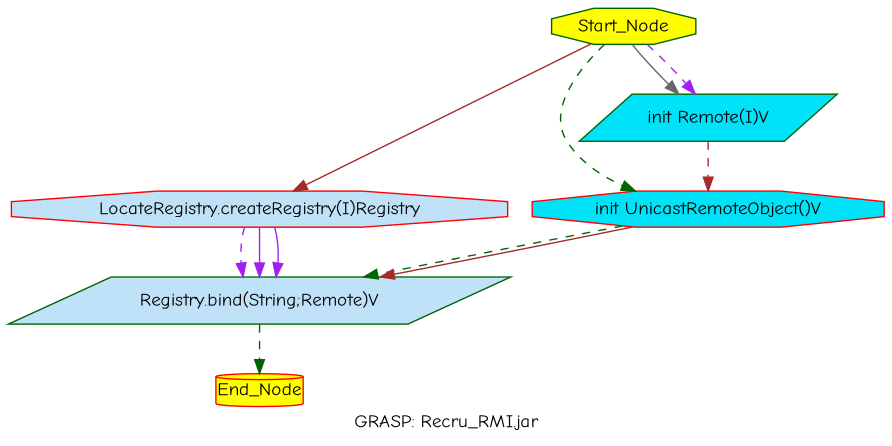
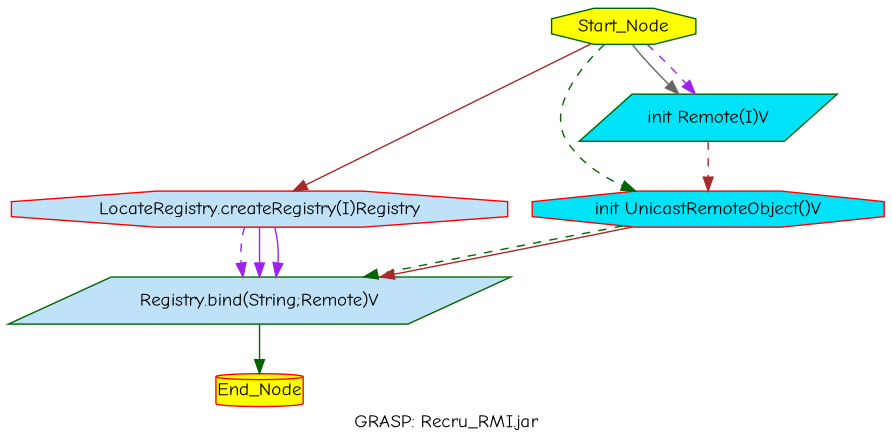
(260, 342) -> (260, 342)
